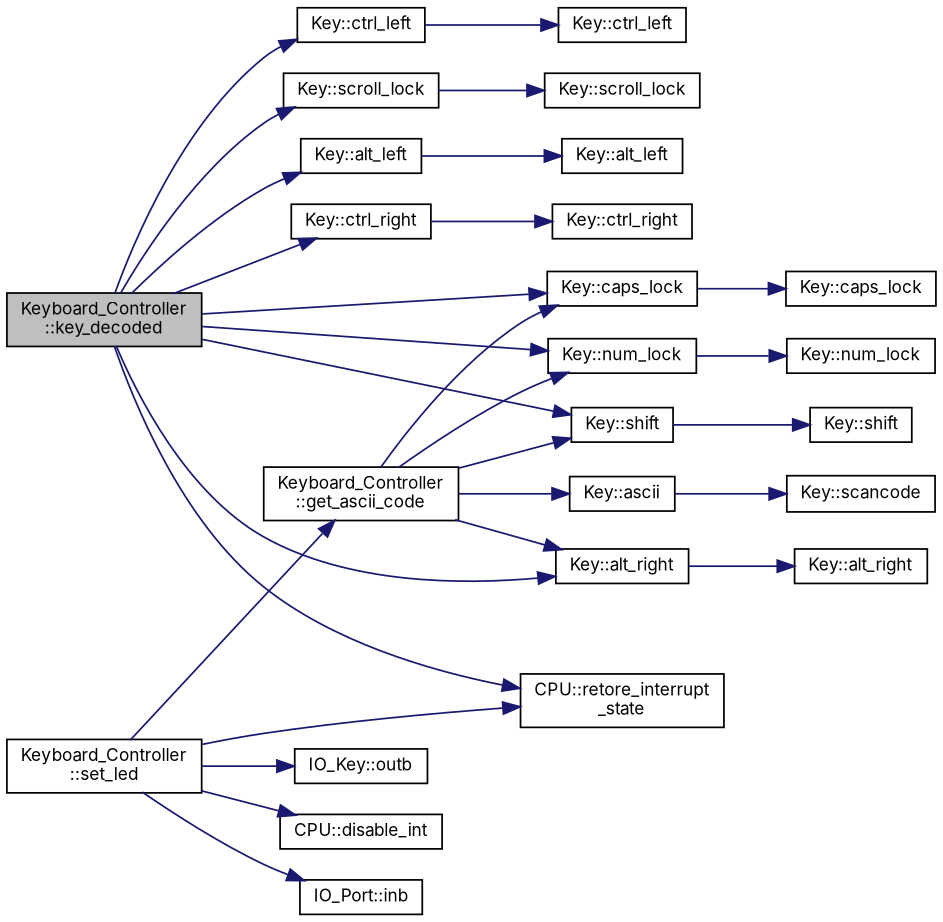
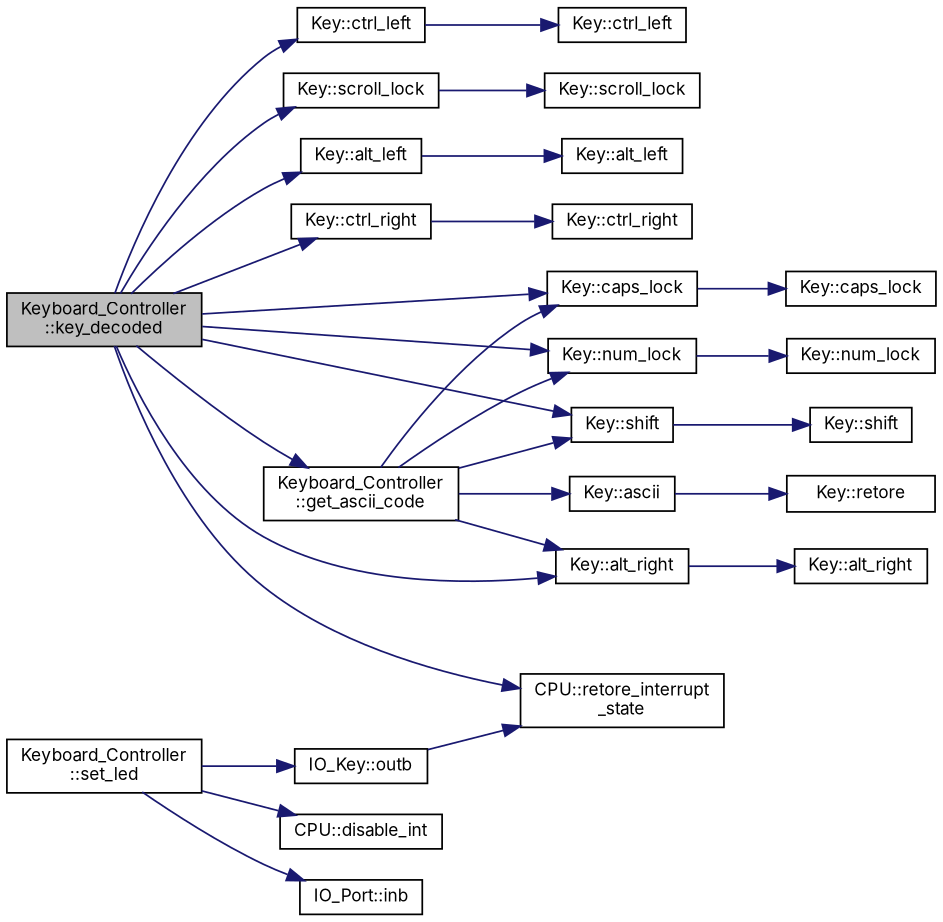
(861, 494) -> (861, 494)
(226, 637) -> (212, 406)
(352, 722) -> (466, 740)
